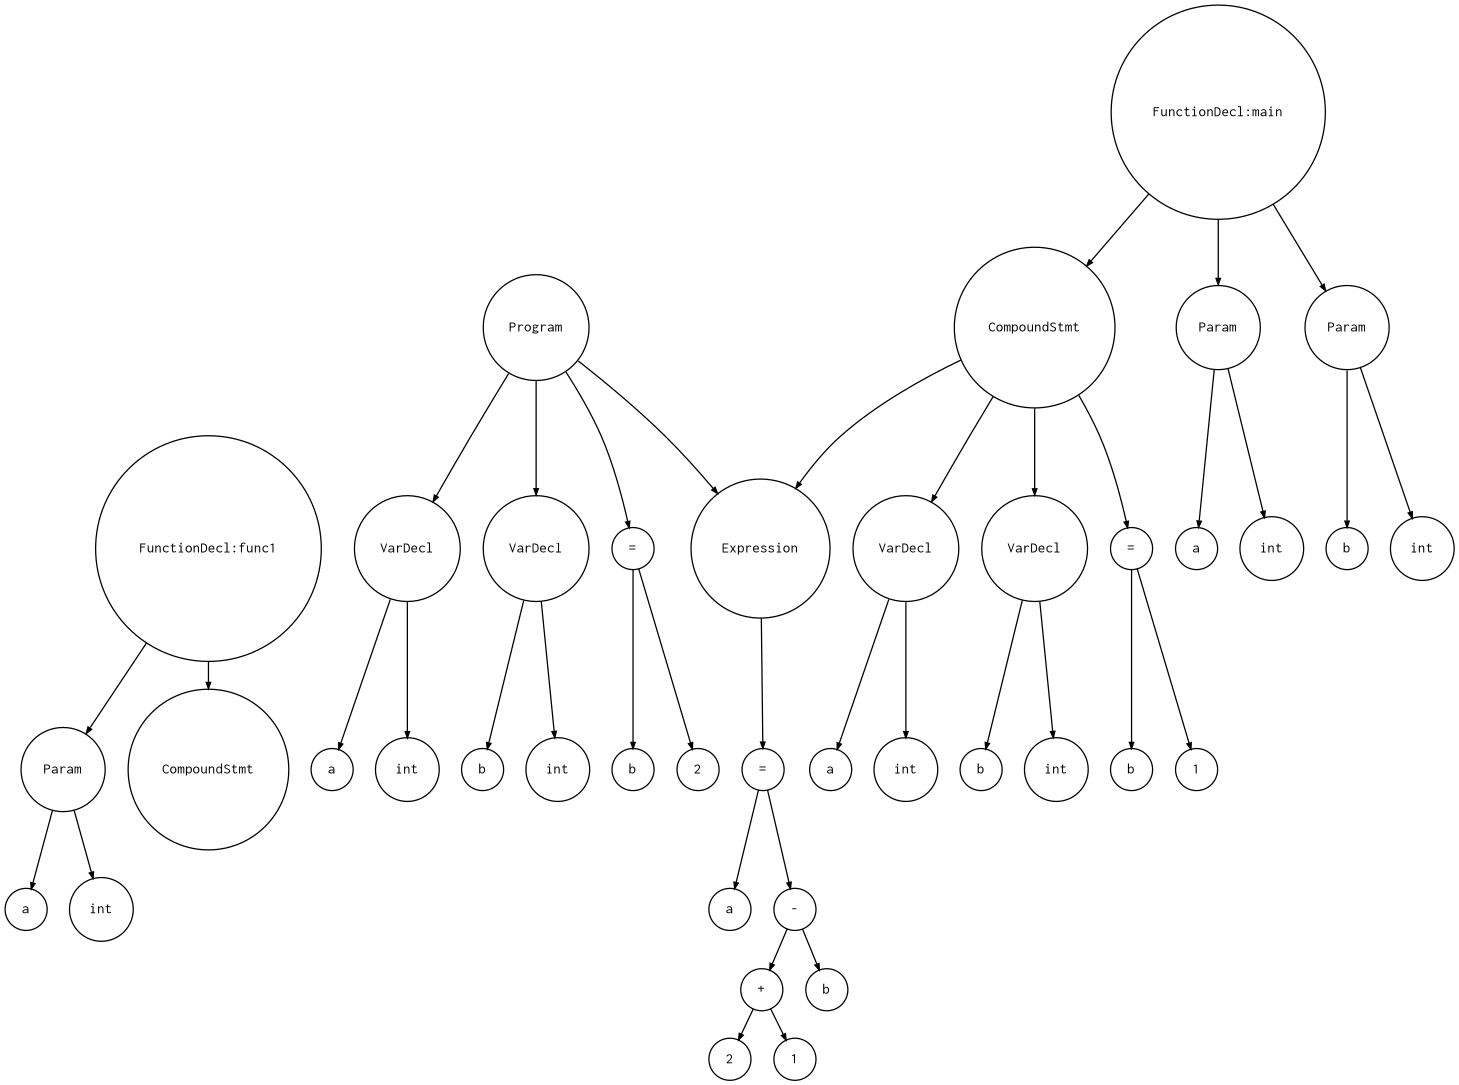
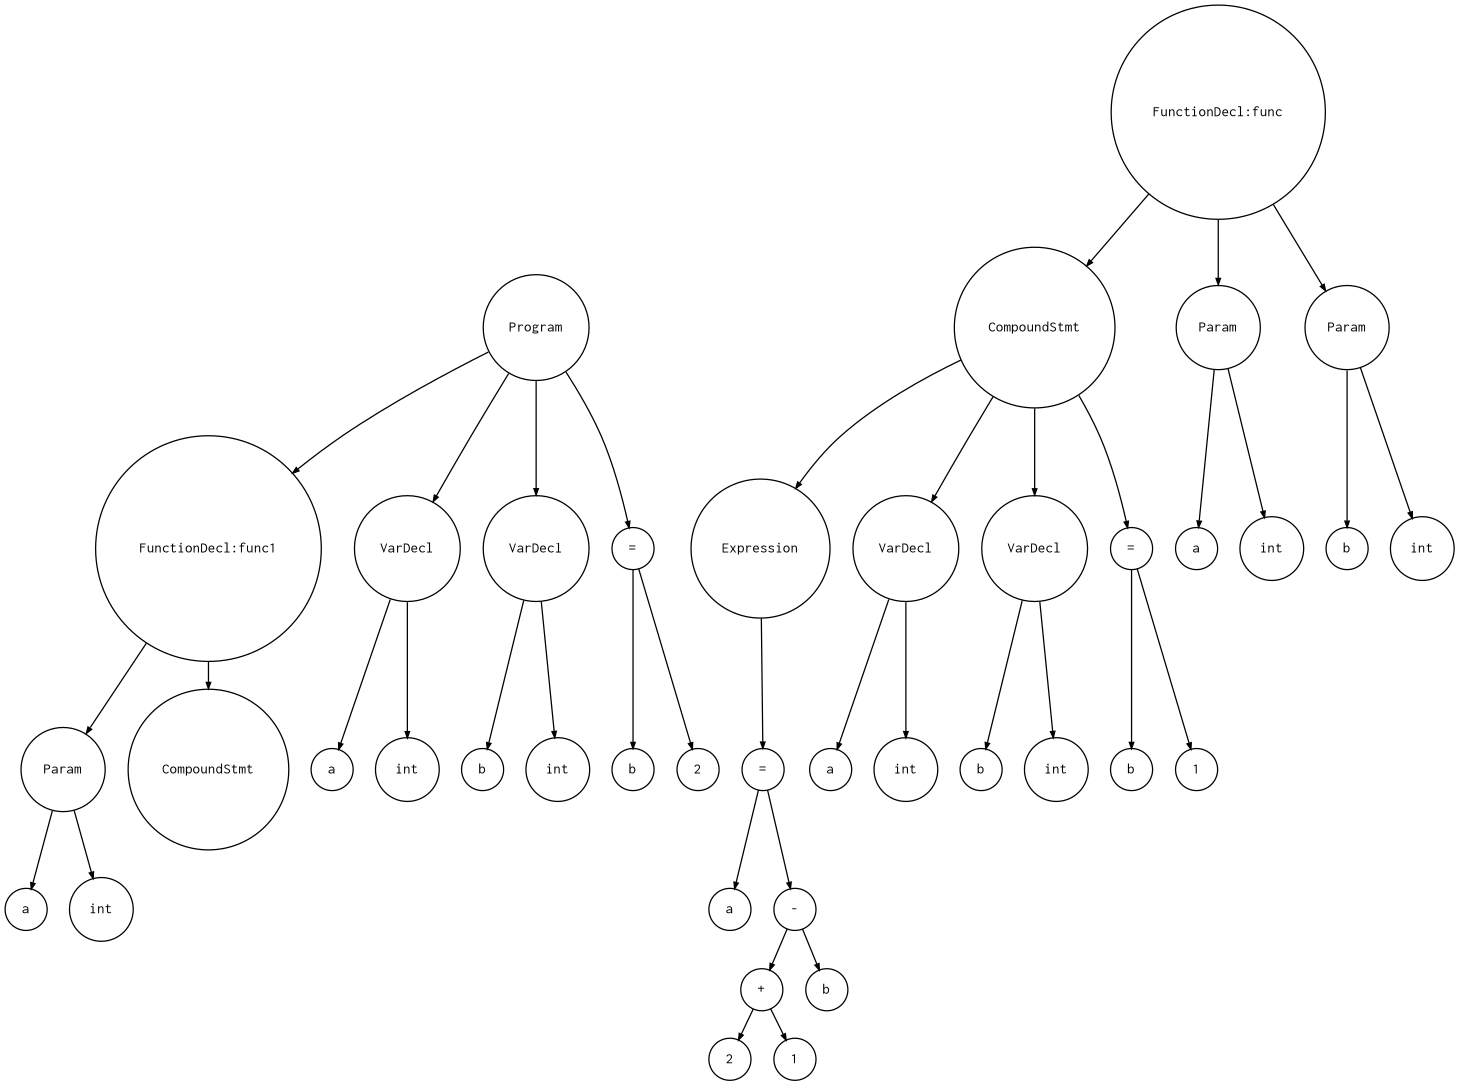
(1218, 112) -> (1218, 112)
(649, 421) -> (390, 406)
